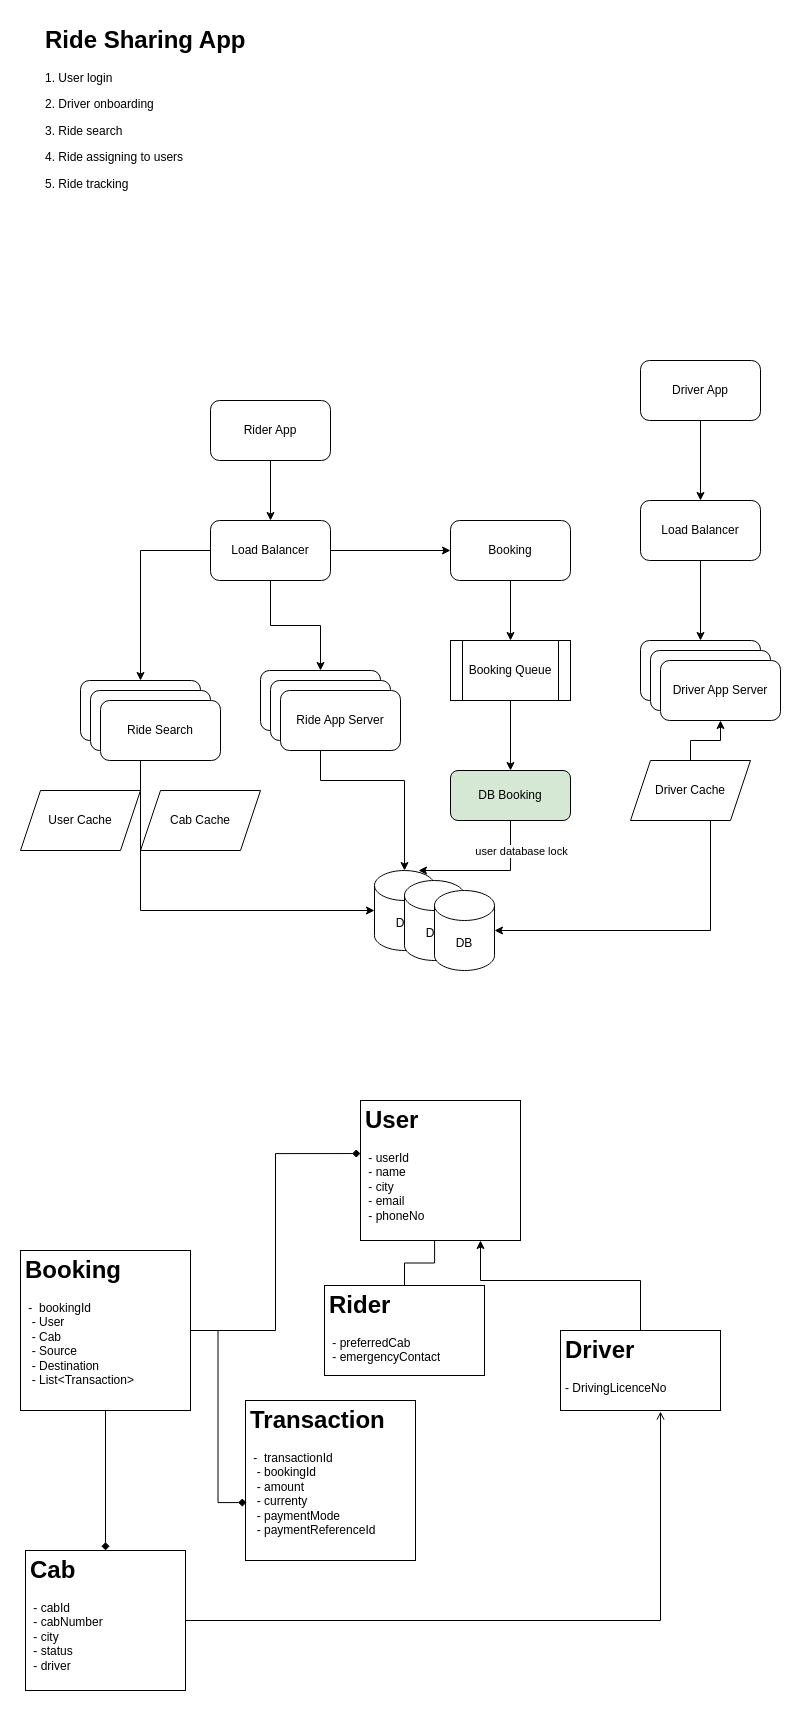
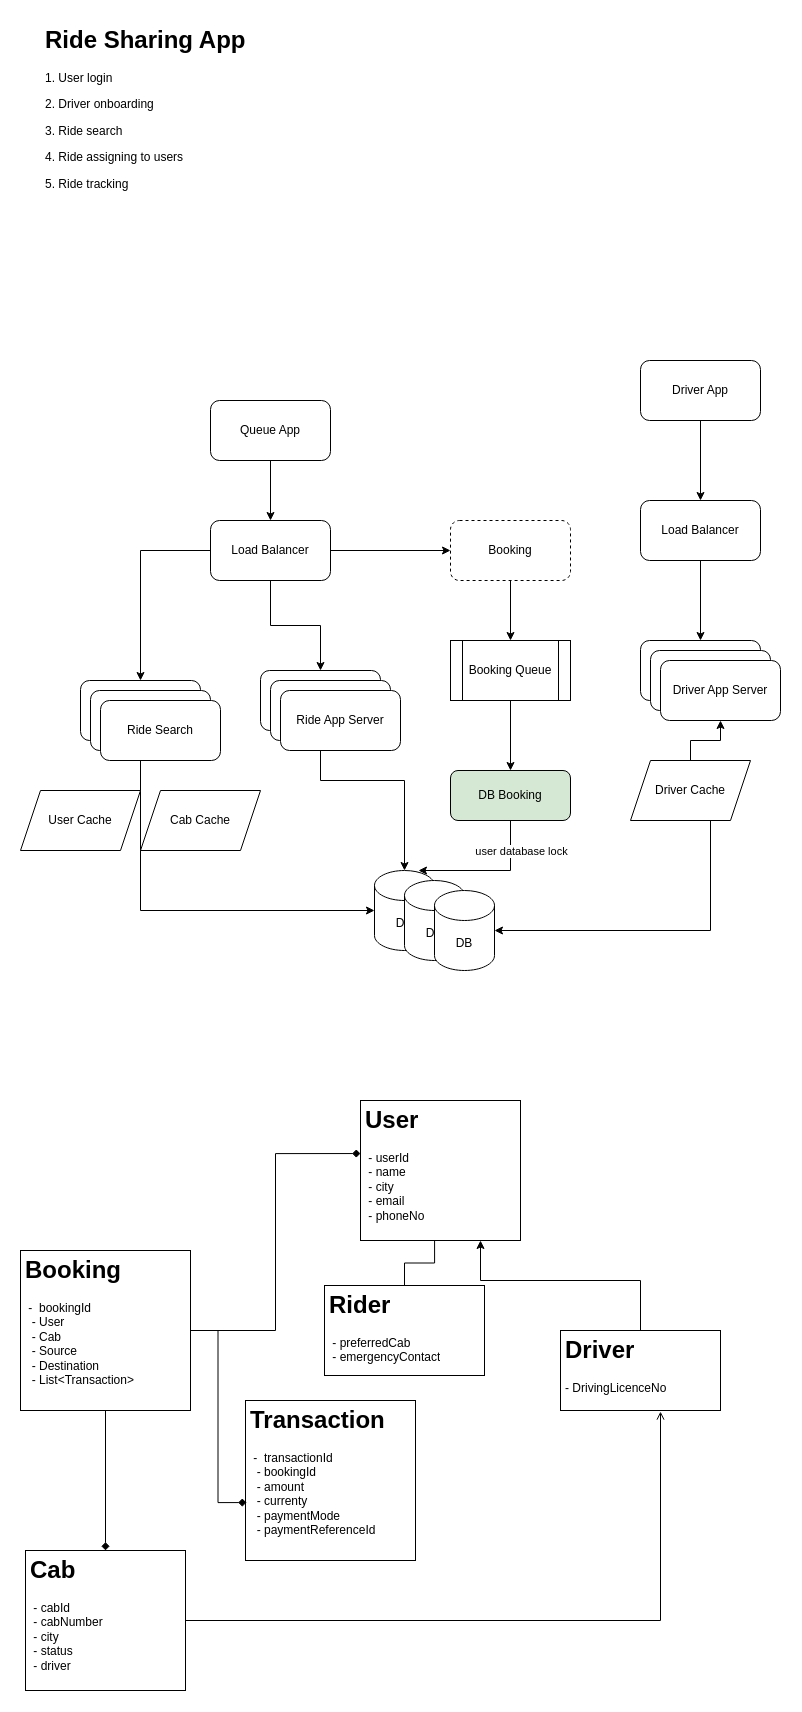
(271, 431) -> (271, 431)
(511, 551) -> (511, 551)
